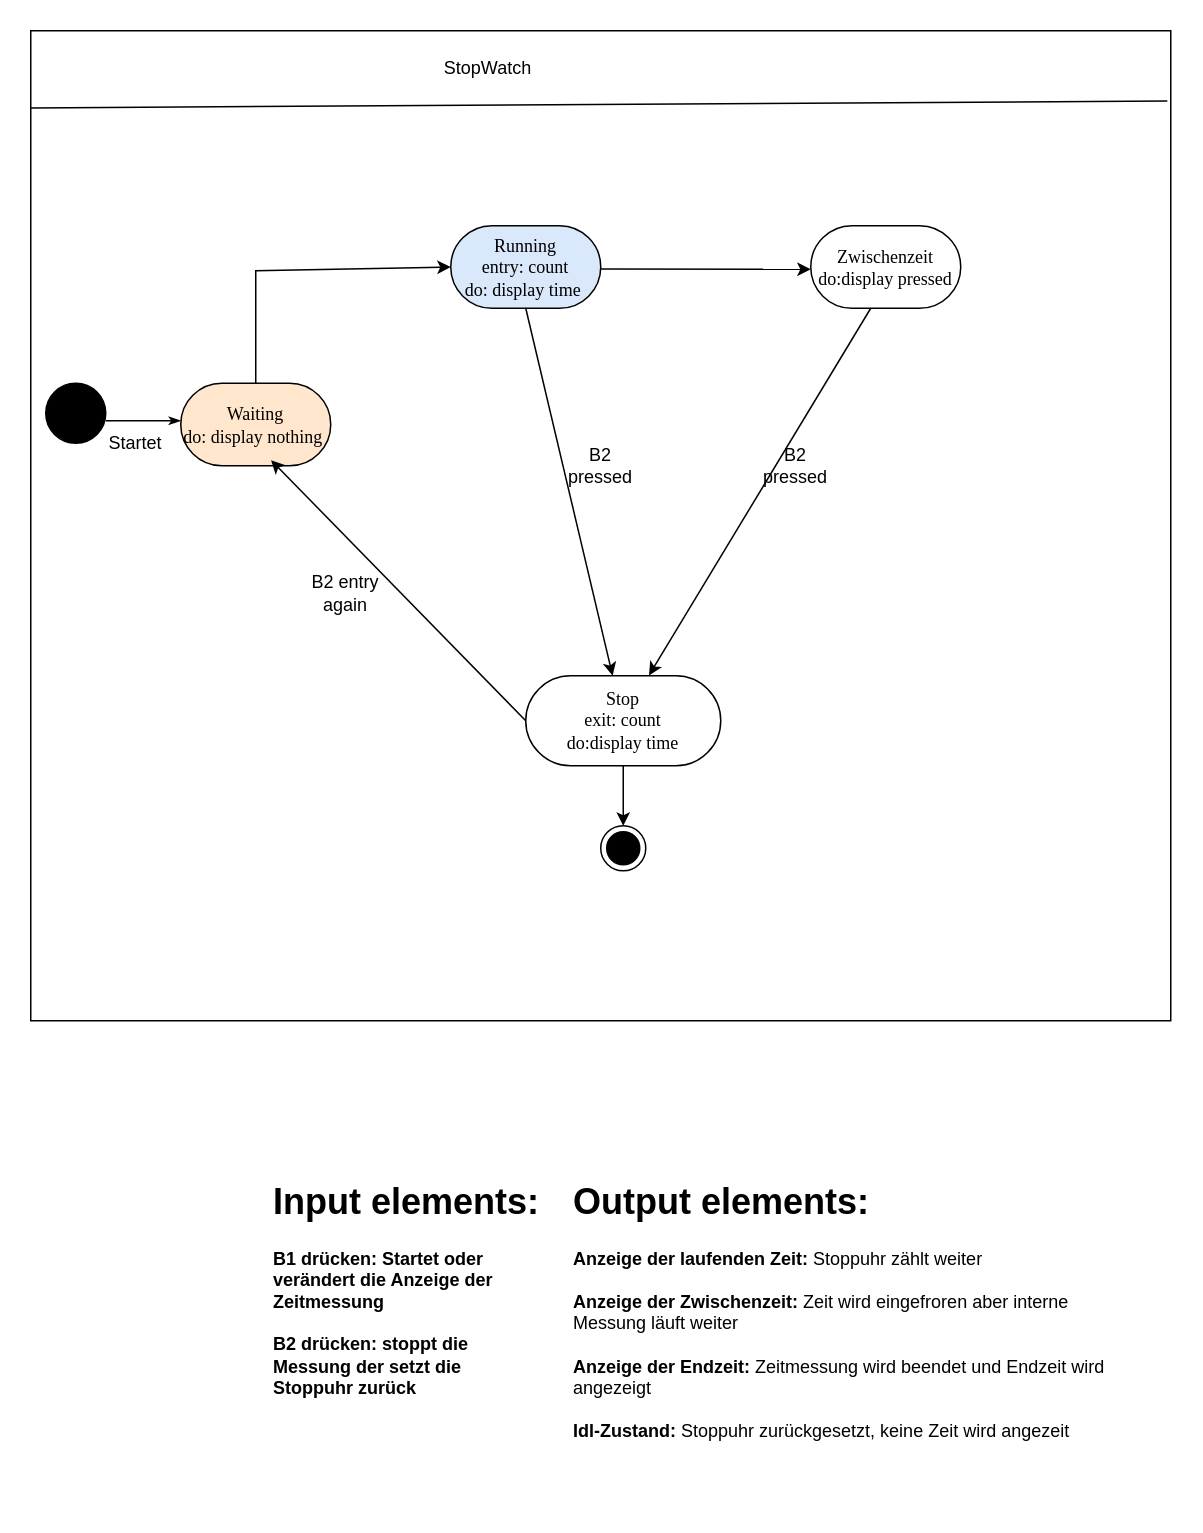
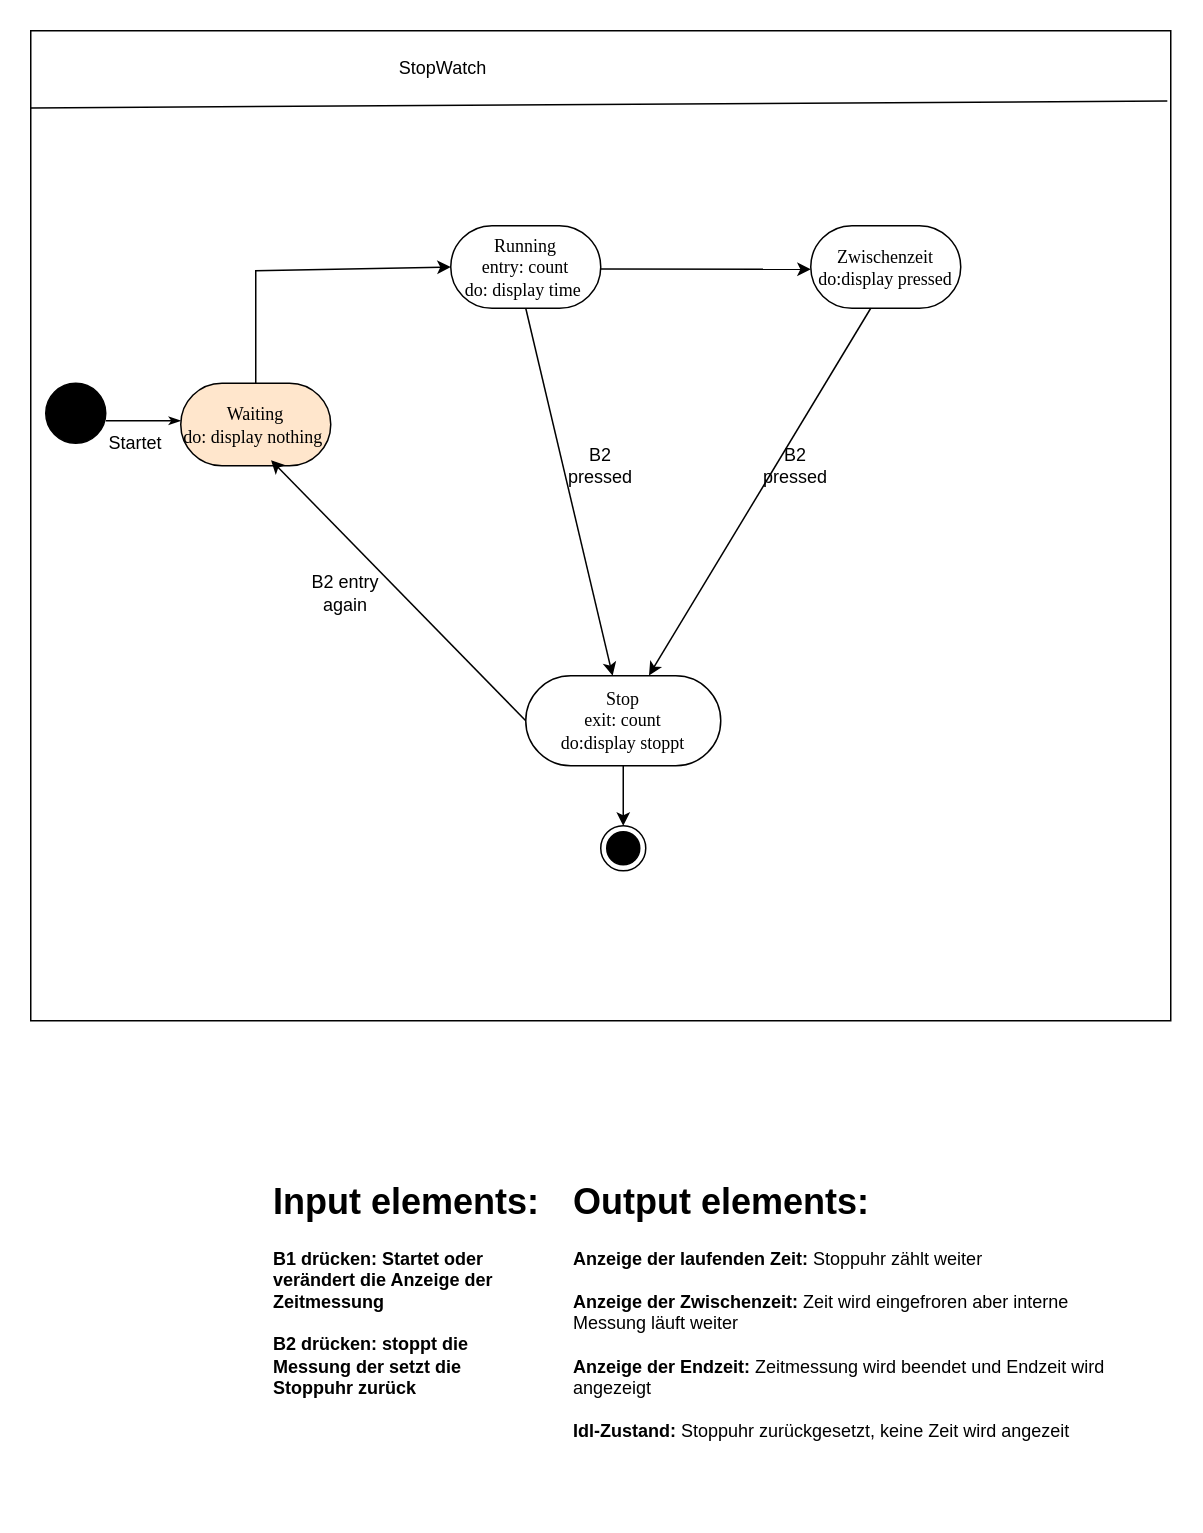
(488, 68) -> (443, 68)
(526, 267) -> (526, 267)
(623, 721) -> (623, 721)
